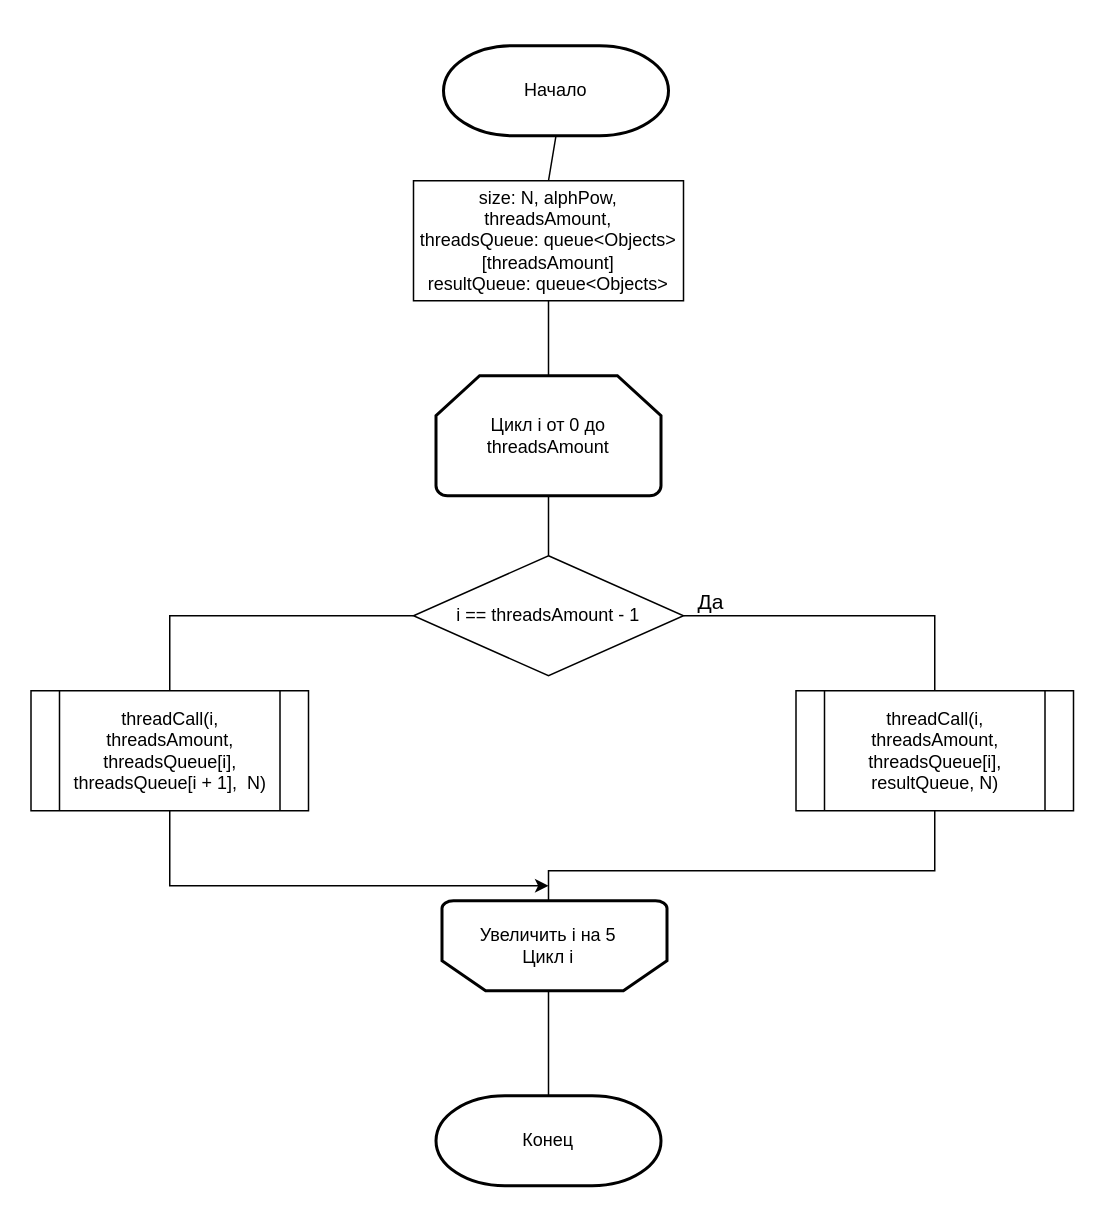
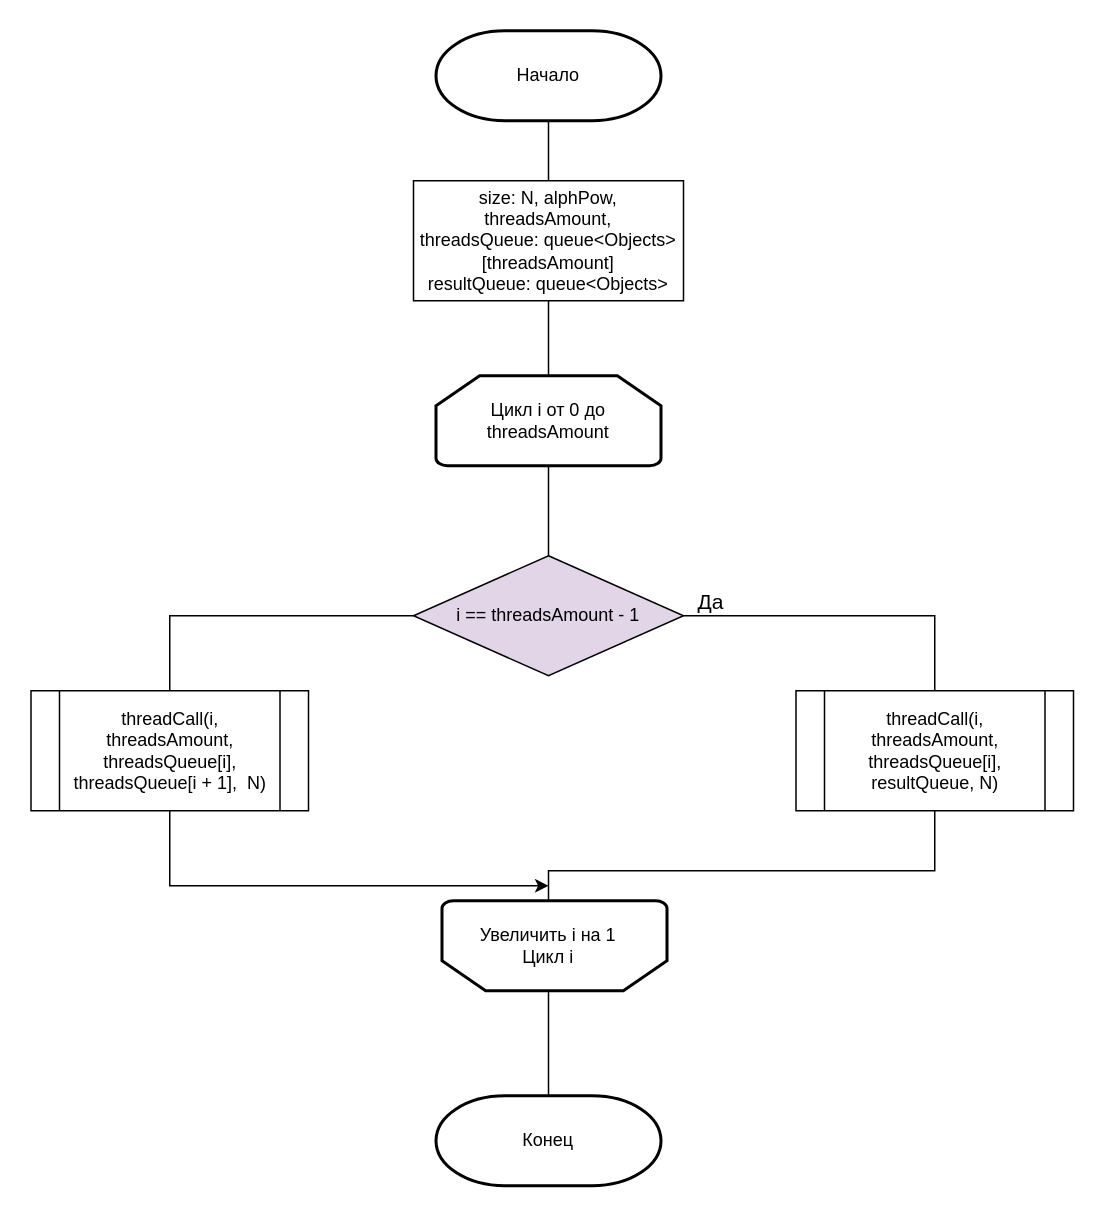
(556, 91) -> (548, 76)
(548, 436) -> (548, 421)
(548, 616) -> (548, 616)
(548, 946) -> (548, 946)
